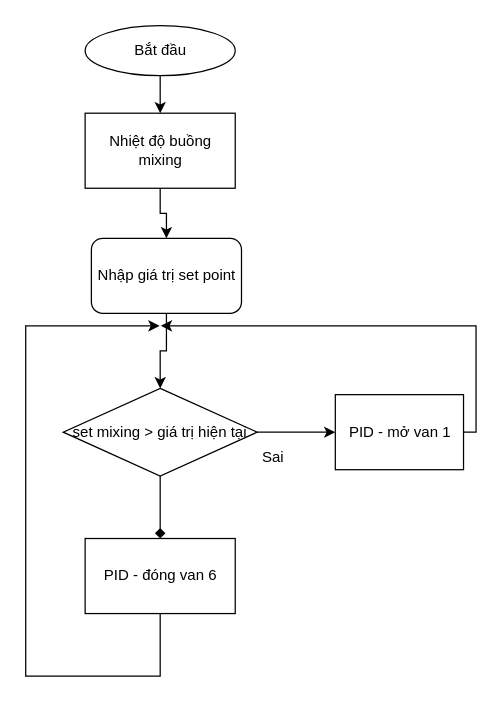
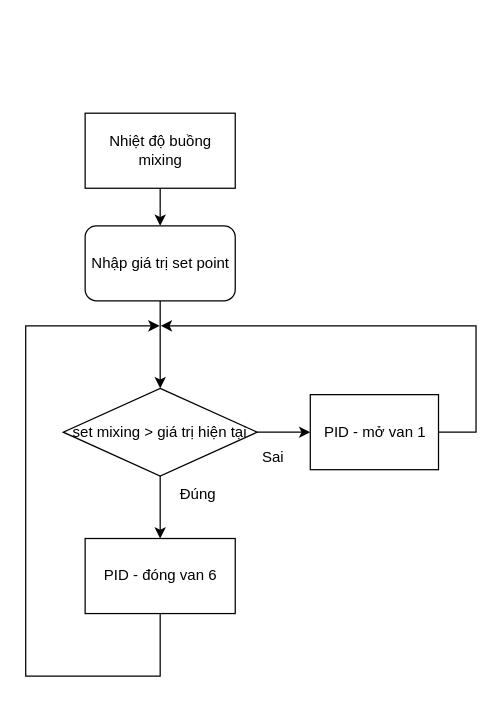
(160, 51) -> none
(160, 99) -> none
(166, 276) -> (160, 263)
(399, 432) -> (374, 432)
none -> (198, 494)
(160, 527) -> (160, 528)
